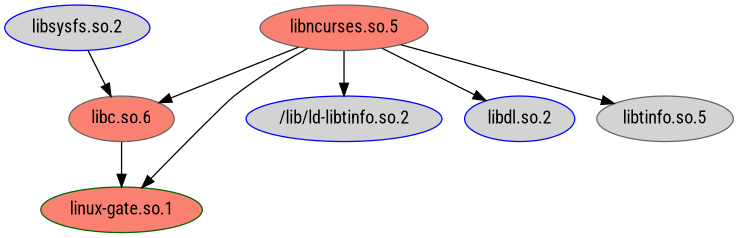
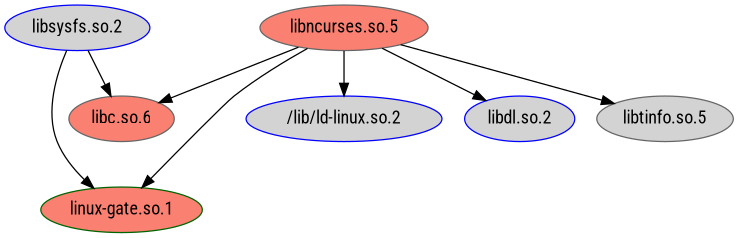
(344, 119) -> (344, 119)
(122, 158) -> (52, 119)
